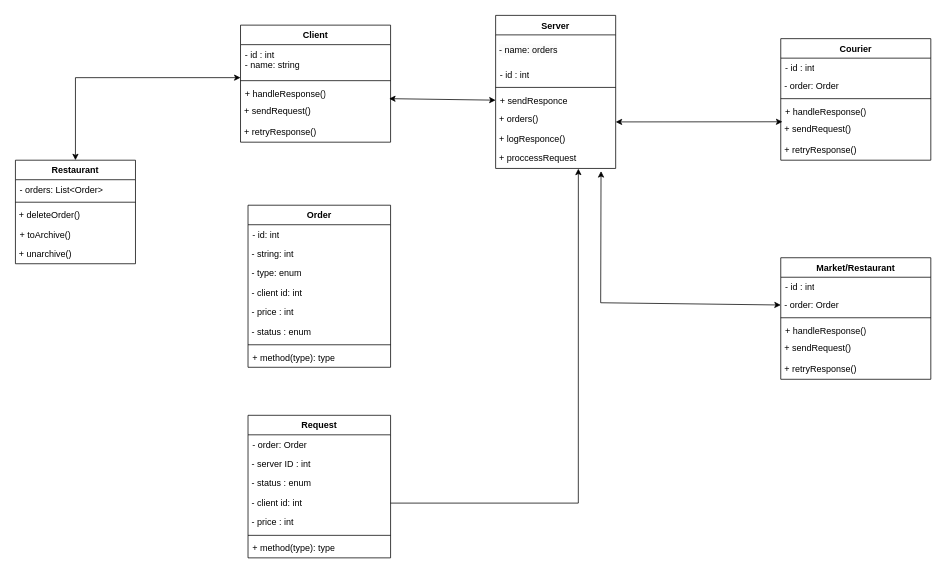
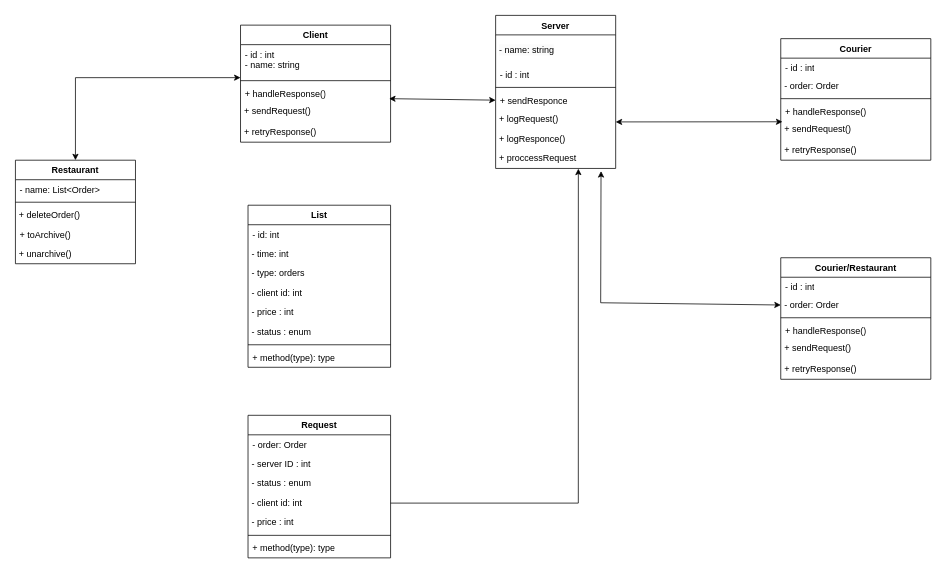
(531, 50) -> (530, 50)
(523, 120) -> (532, 120)
(68, 190) -> (63, 190)
(319, 216) -> (319, 216)
(279, 254) -> (273, 254)
(855, 268) -> (855, 268)
(278, 273) -> (283, 273)
